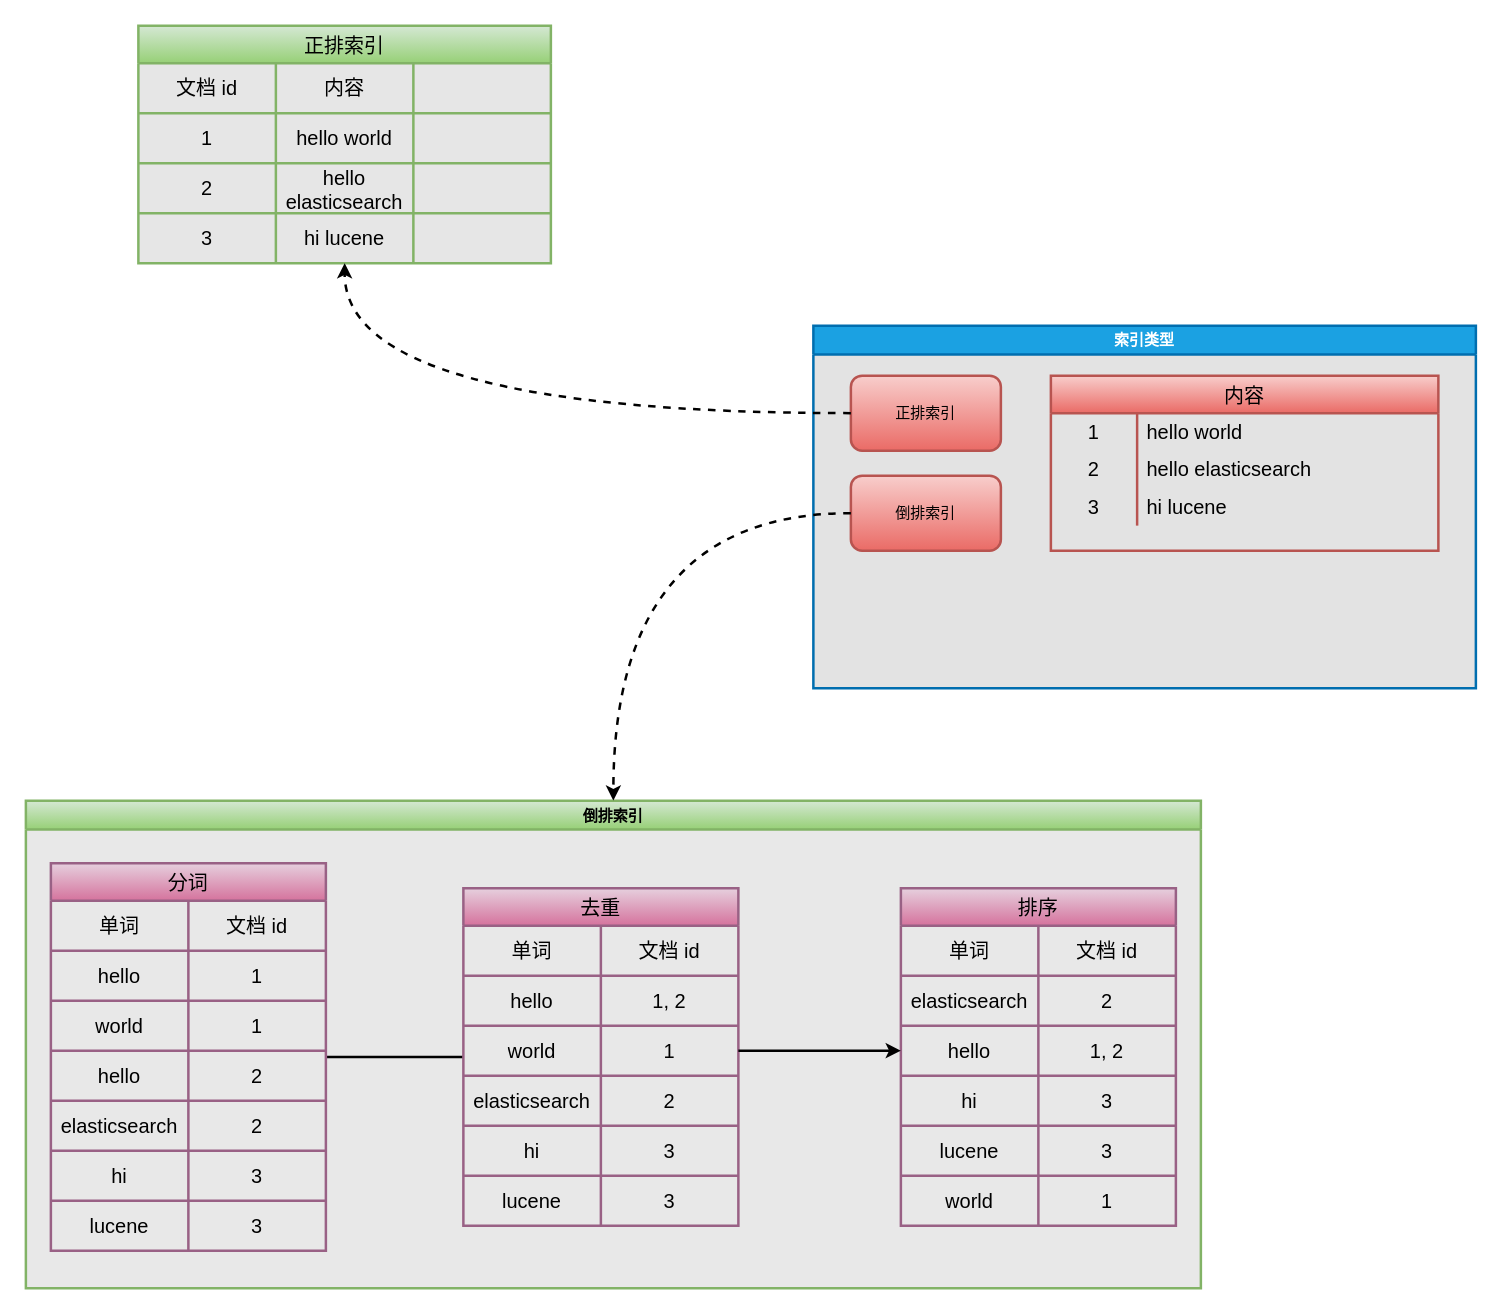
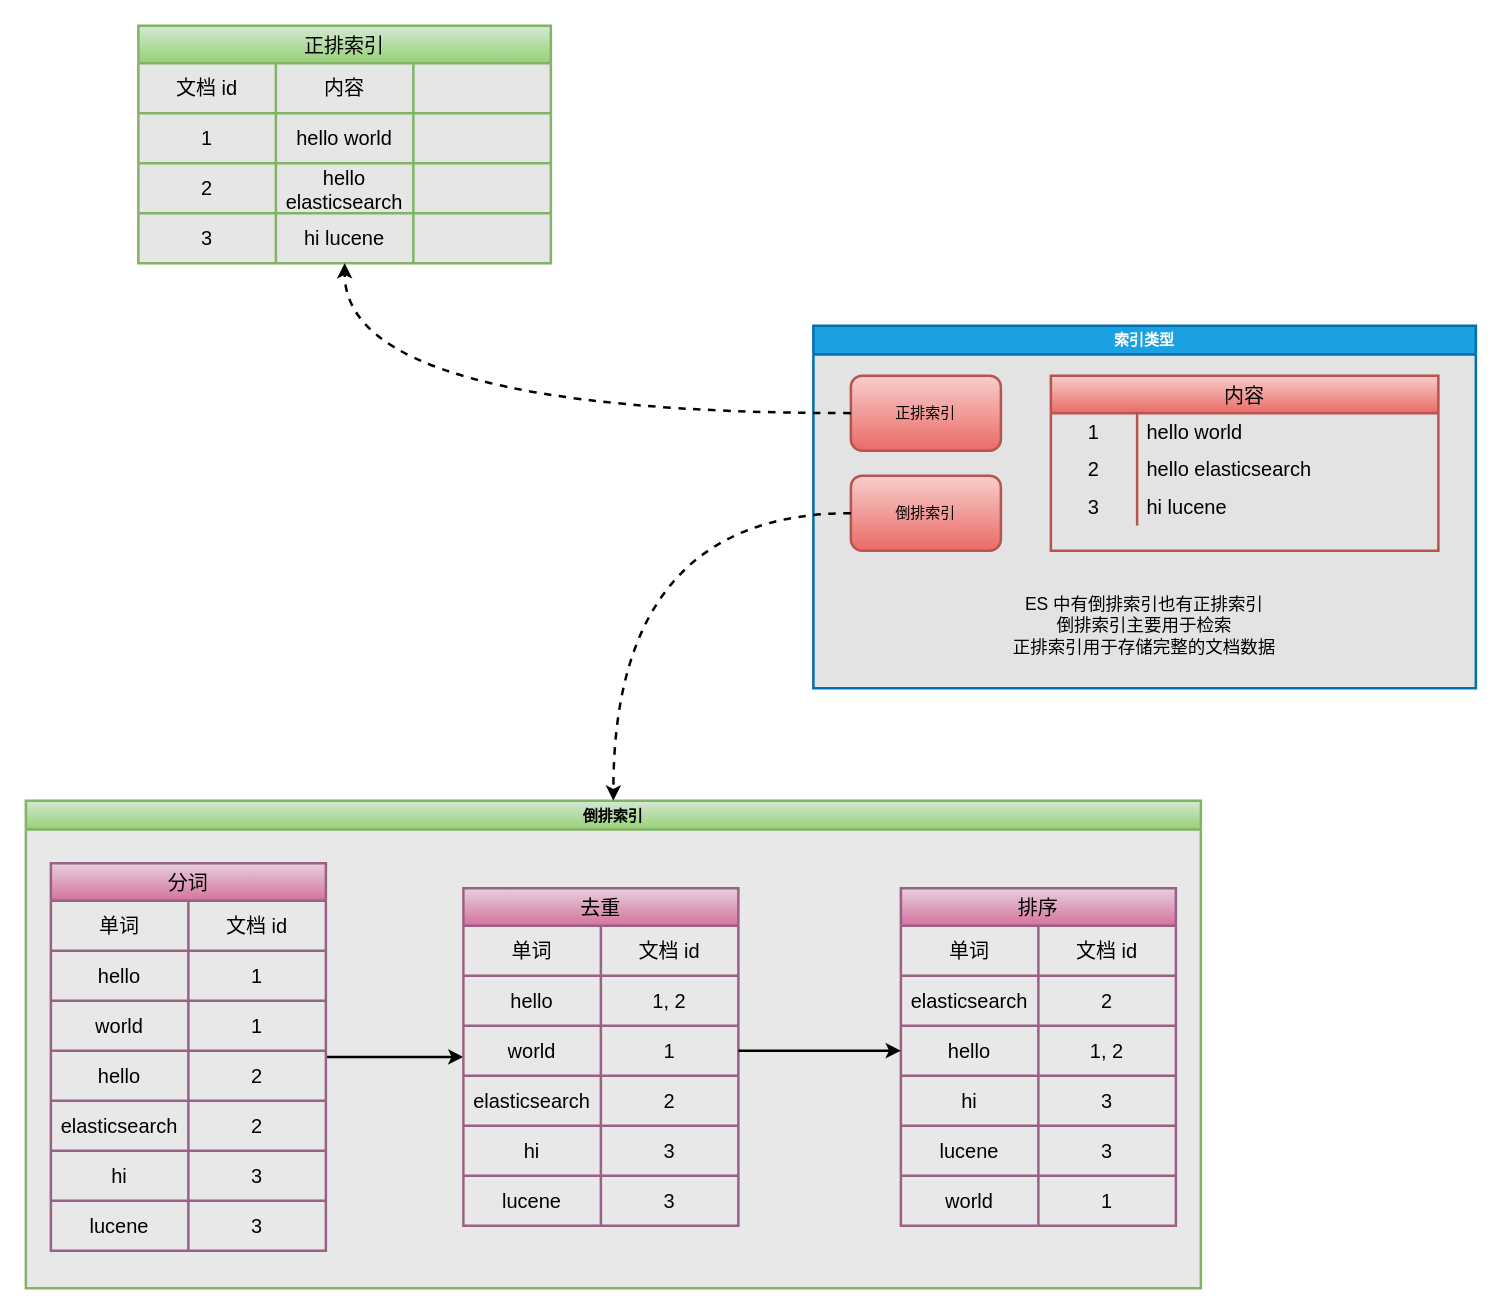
none -> (1144, 626)
(454, 1057) -> (450, 1057)
